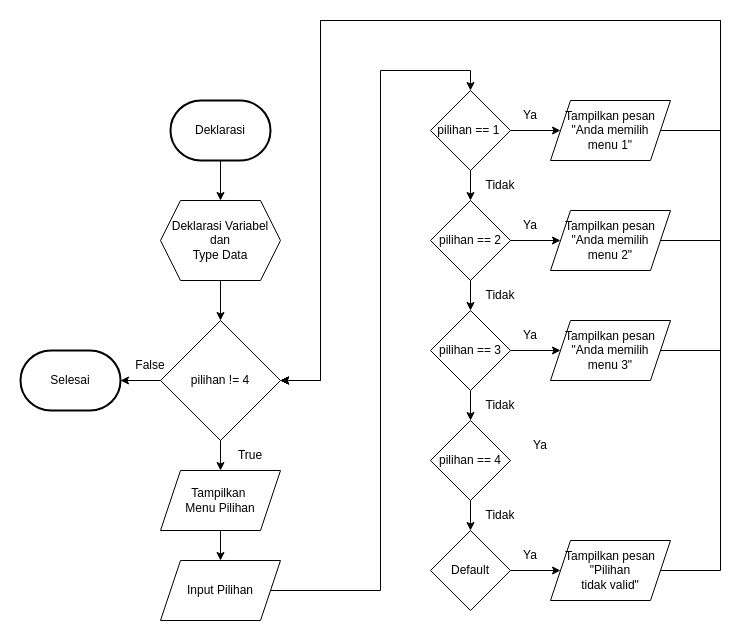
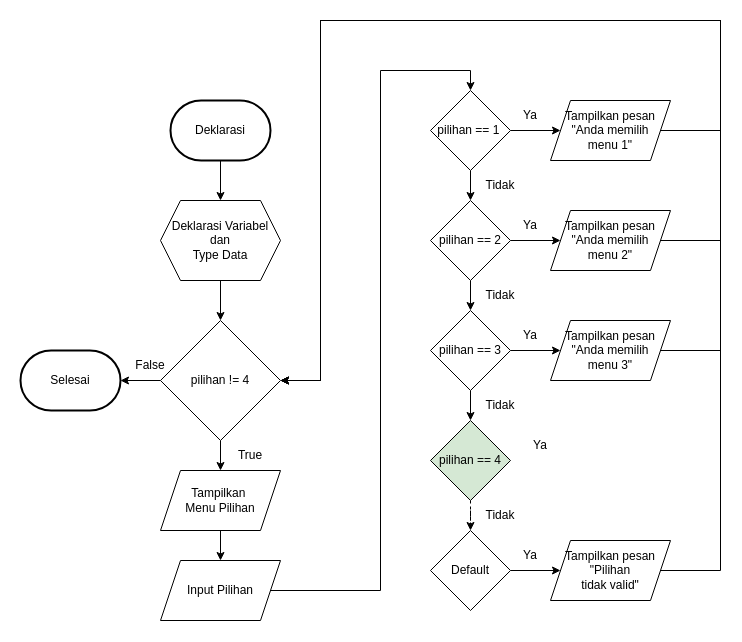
(471, 461) -> (471, 461)
(471, 520) -> (471, 520)
